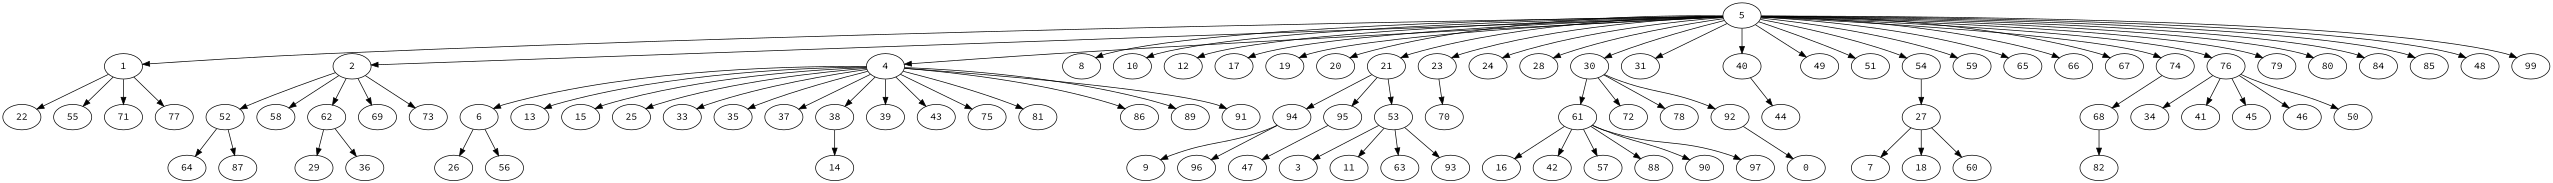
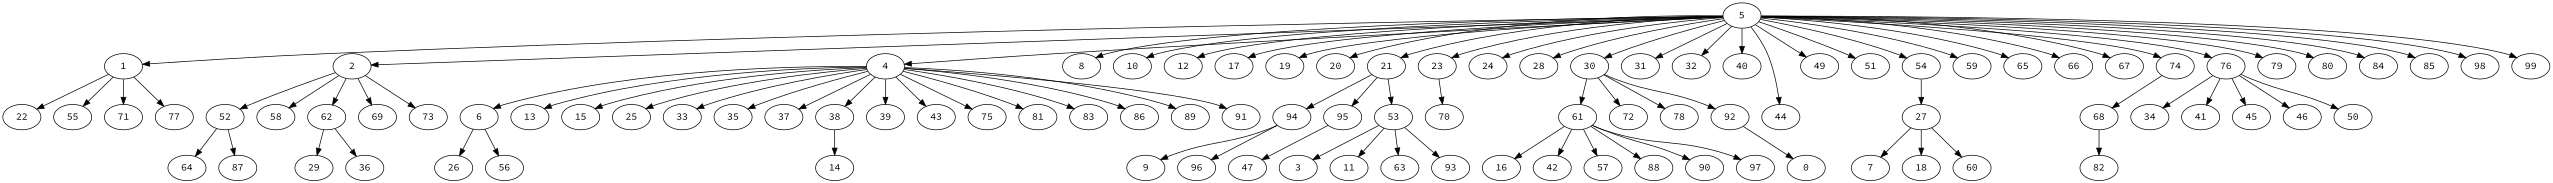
none -> (1691, 66)
(2480, 66) -> (2480, 66)
(1759, 89) -> (1770, 60)
none -> (1089, 117)
